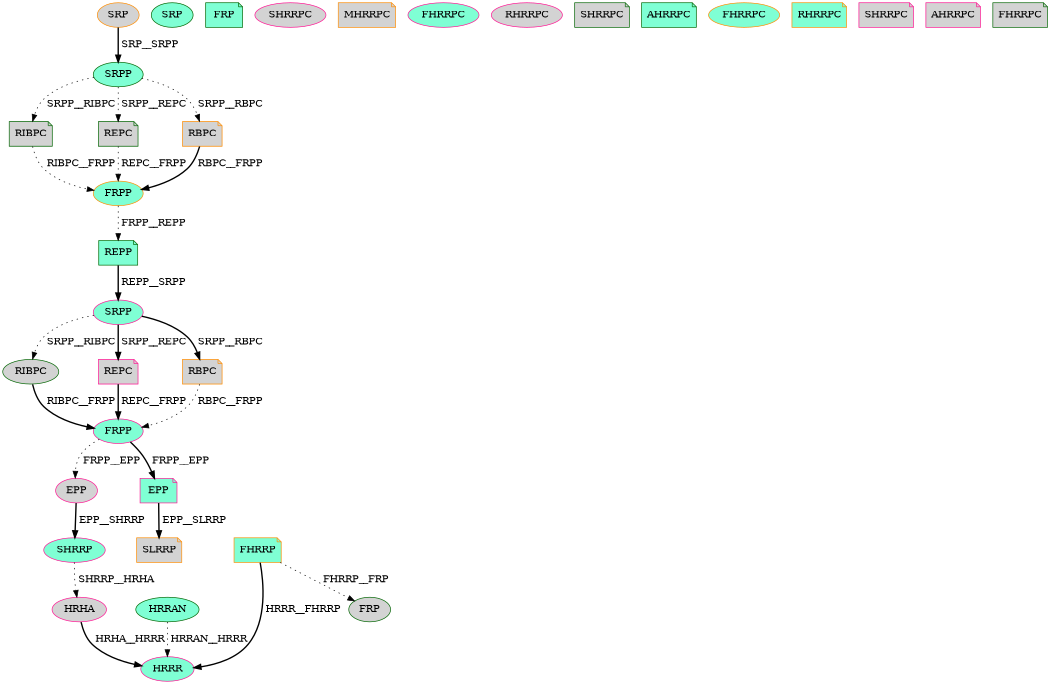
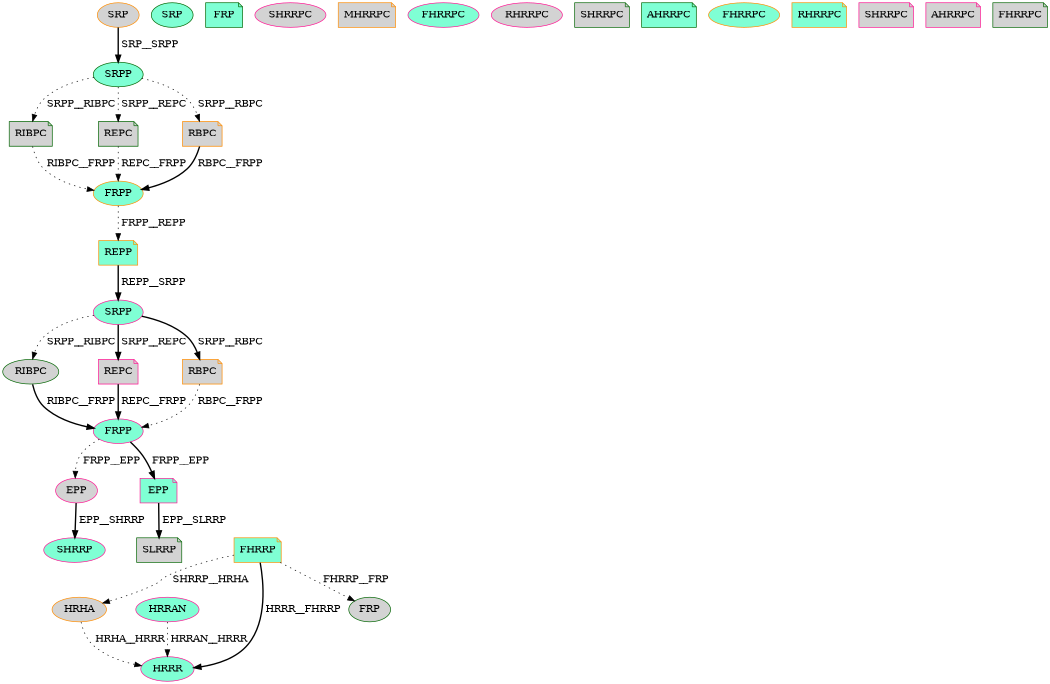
(118, 253) -> (118, 253)
(159, 550) -> (159, 550)
(75, 576) -> (170, 574)
(79, 610) -> (79, 610)
(167, 610) -> (167, 610)
(101, 651) -> (101, 651)
